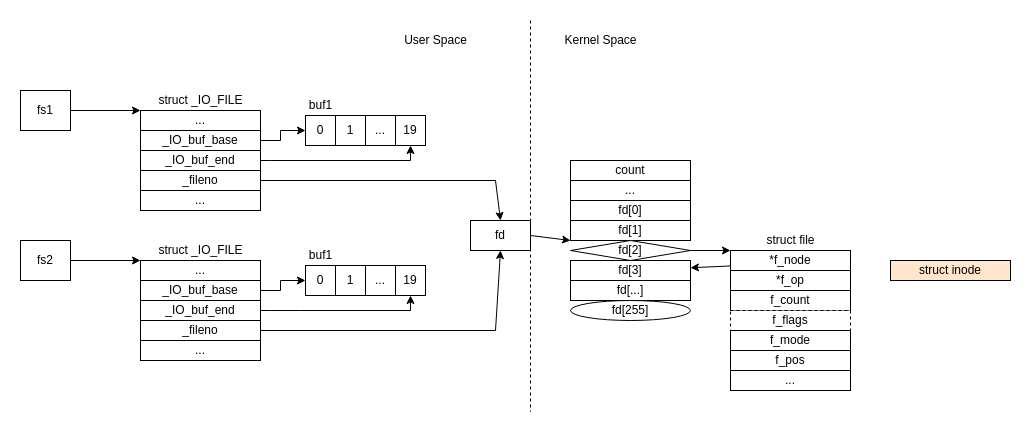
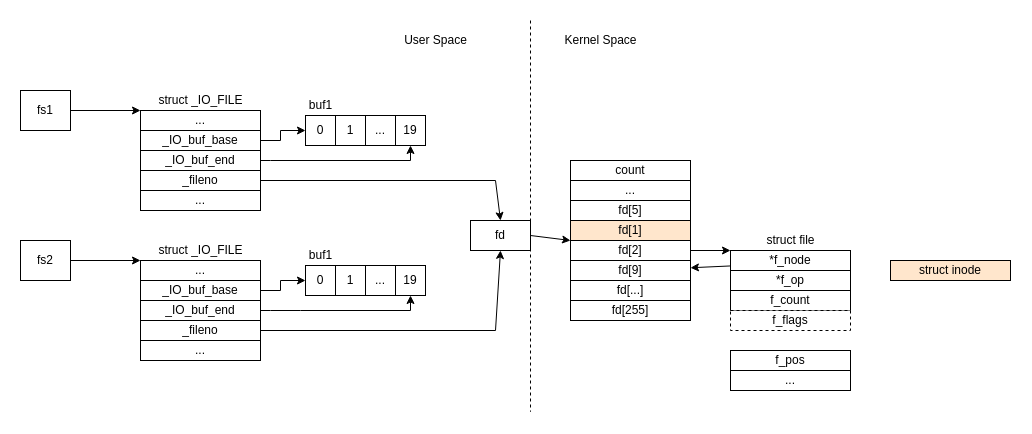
(631, 211) -> (631, 211)
(631, 231) -> (631, 231)
(631, 251) -> (631, 251)
(631, 271) -> (631, 271)
(631, 311) -> (631, 311)
(791, 341) -> none
